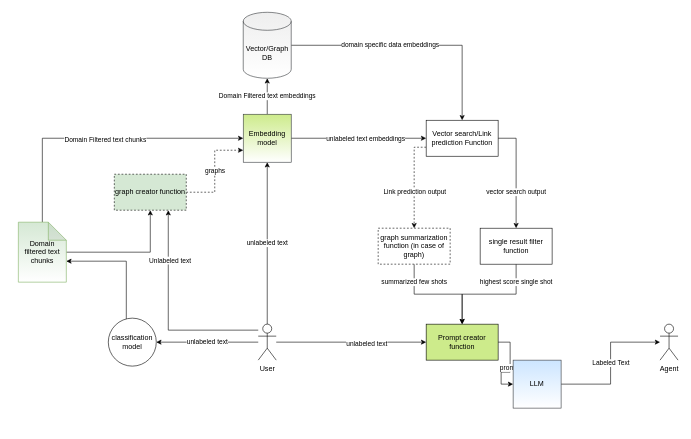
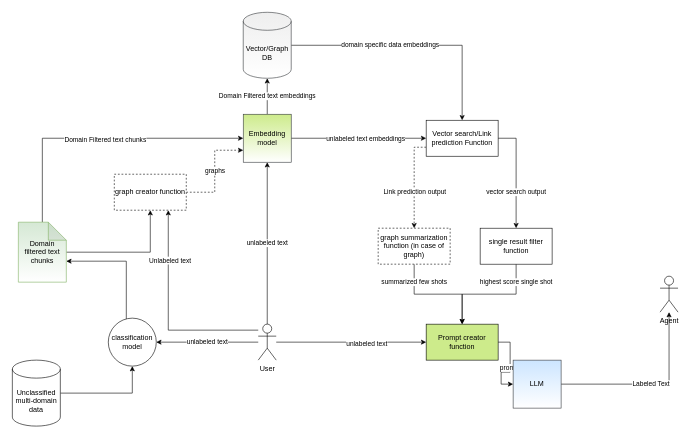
(150, 192) -> (150, 192)
(669, 342) -> (669, 294)
none -> (36, 393)
none -> (132, 393)
